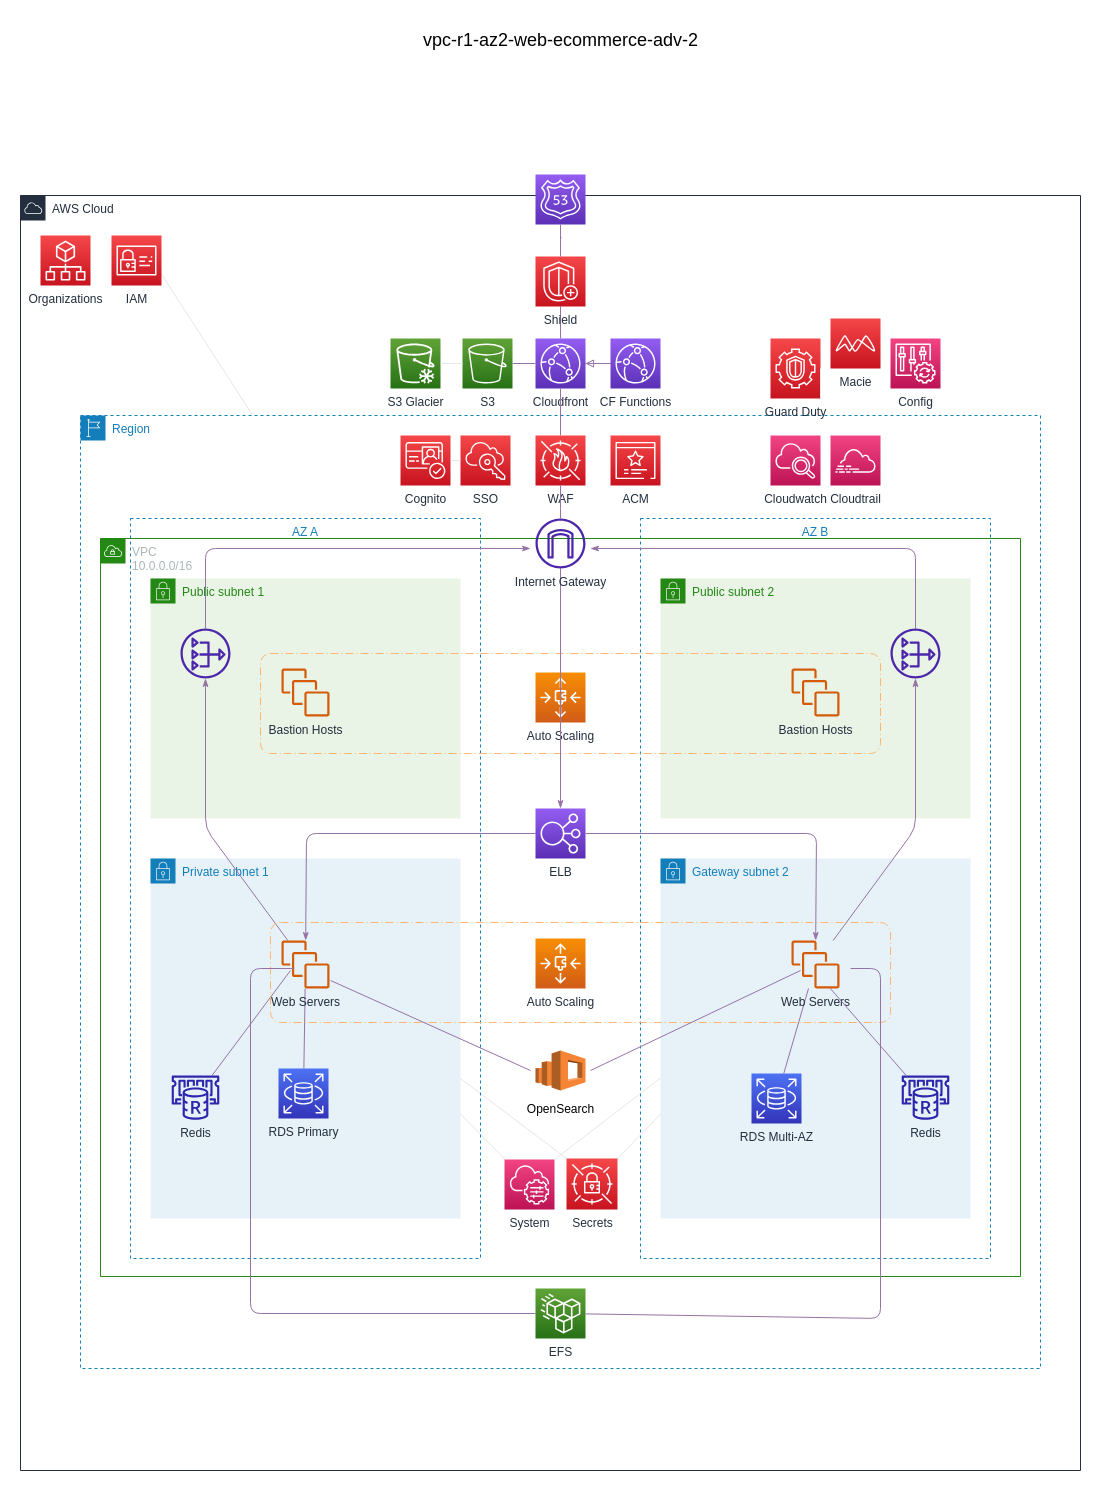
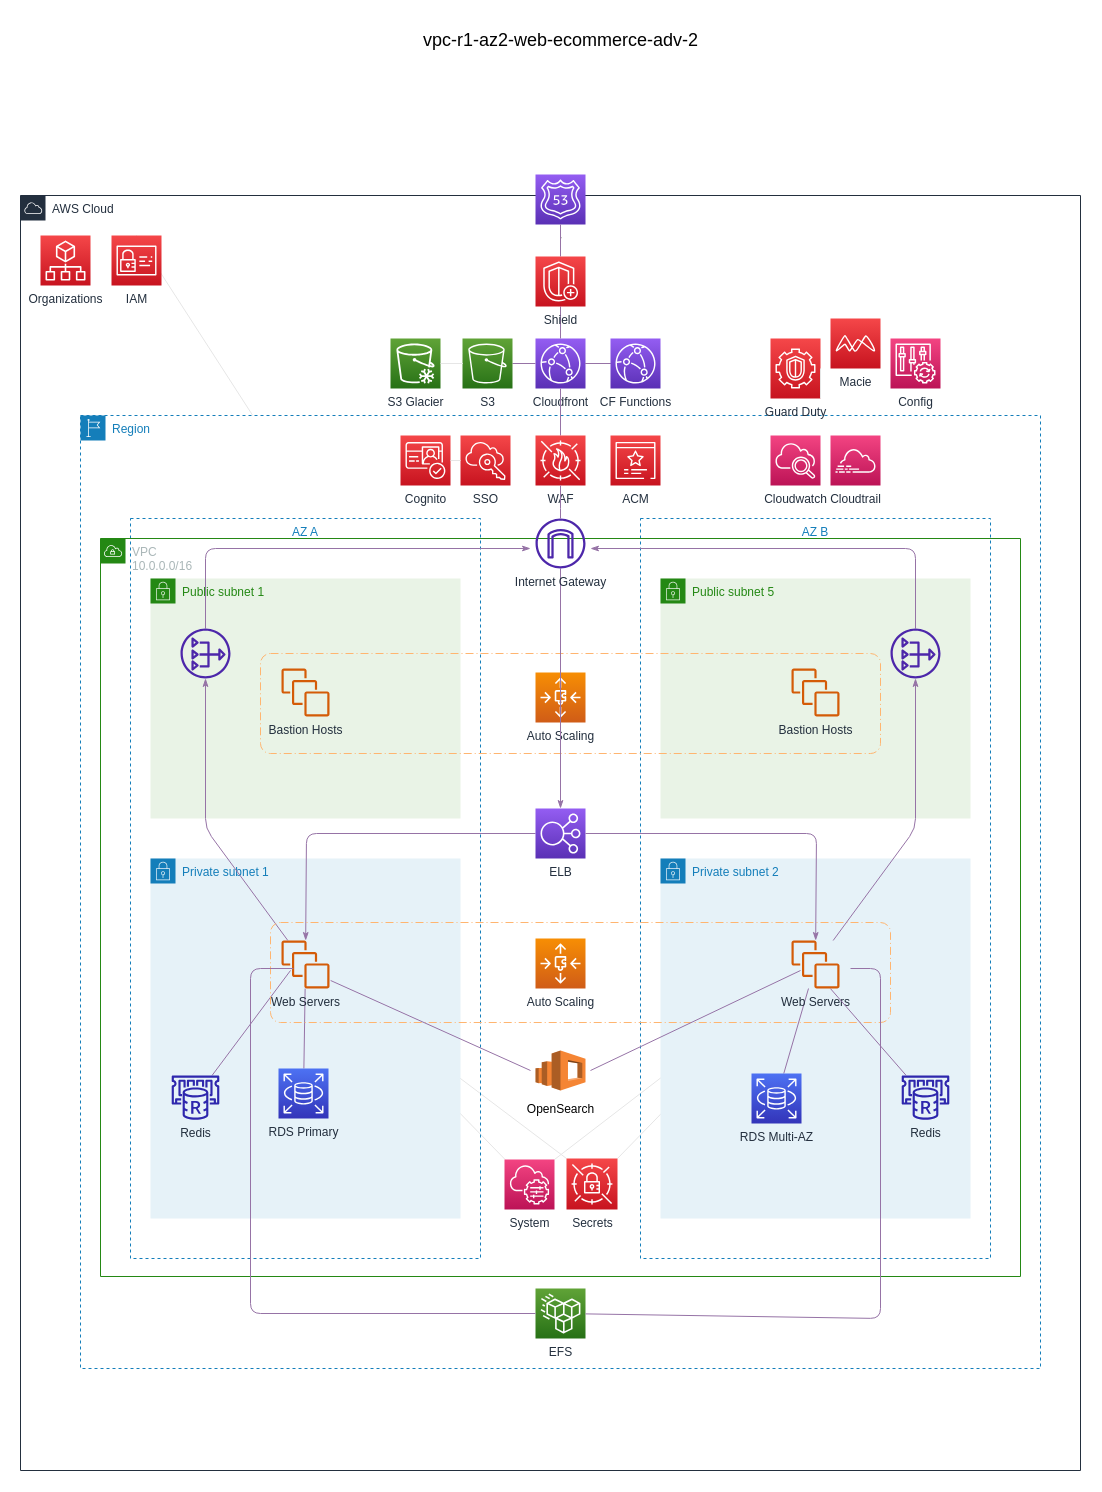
(595, 364) -> (591, 364)
(737, 593) -> (737, 593)
(743, 873) -> (742, 873)
